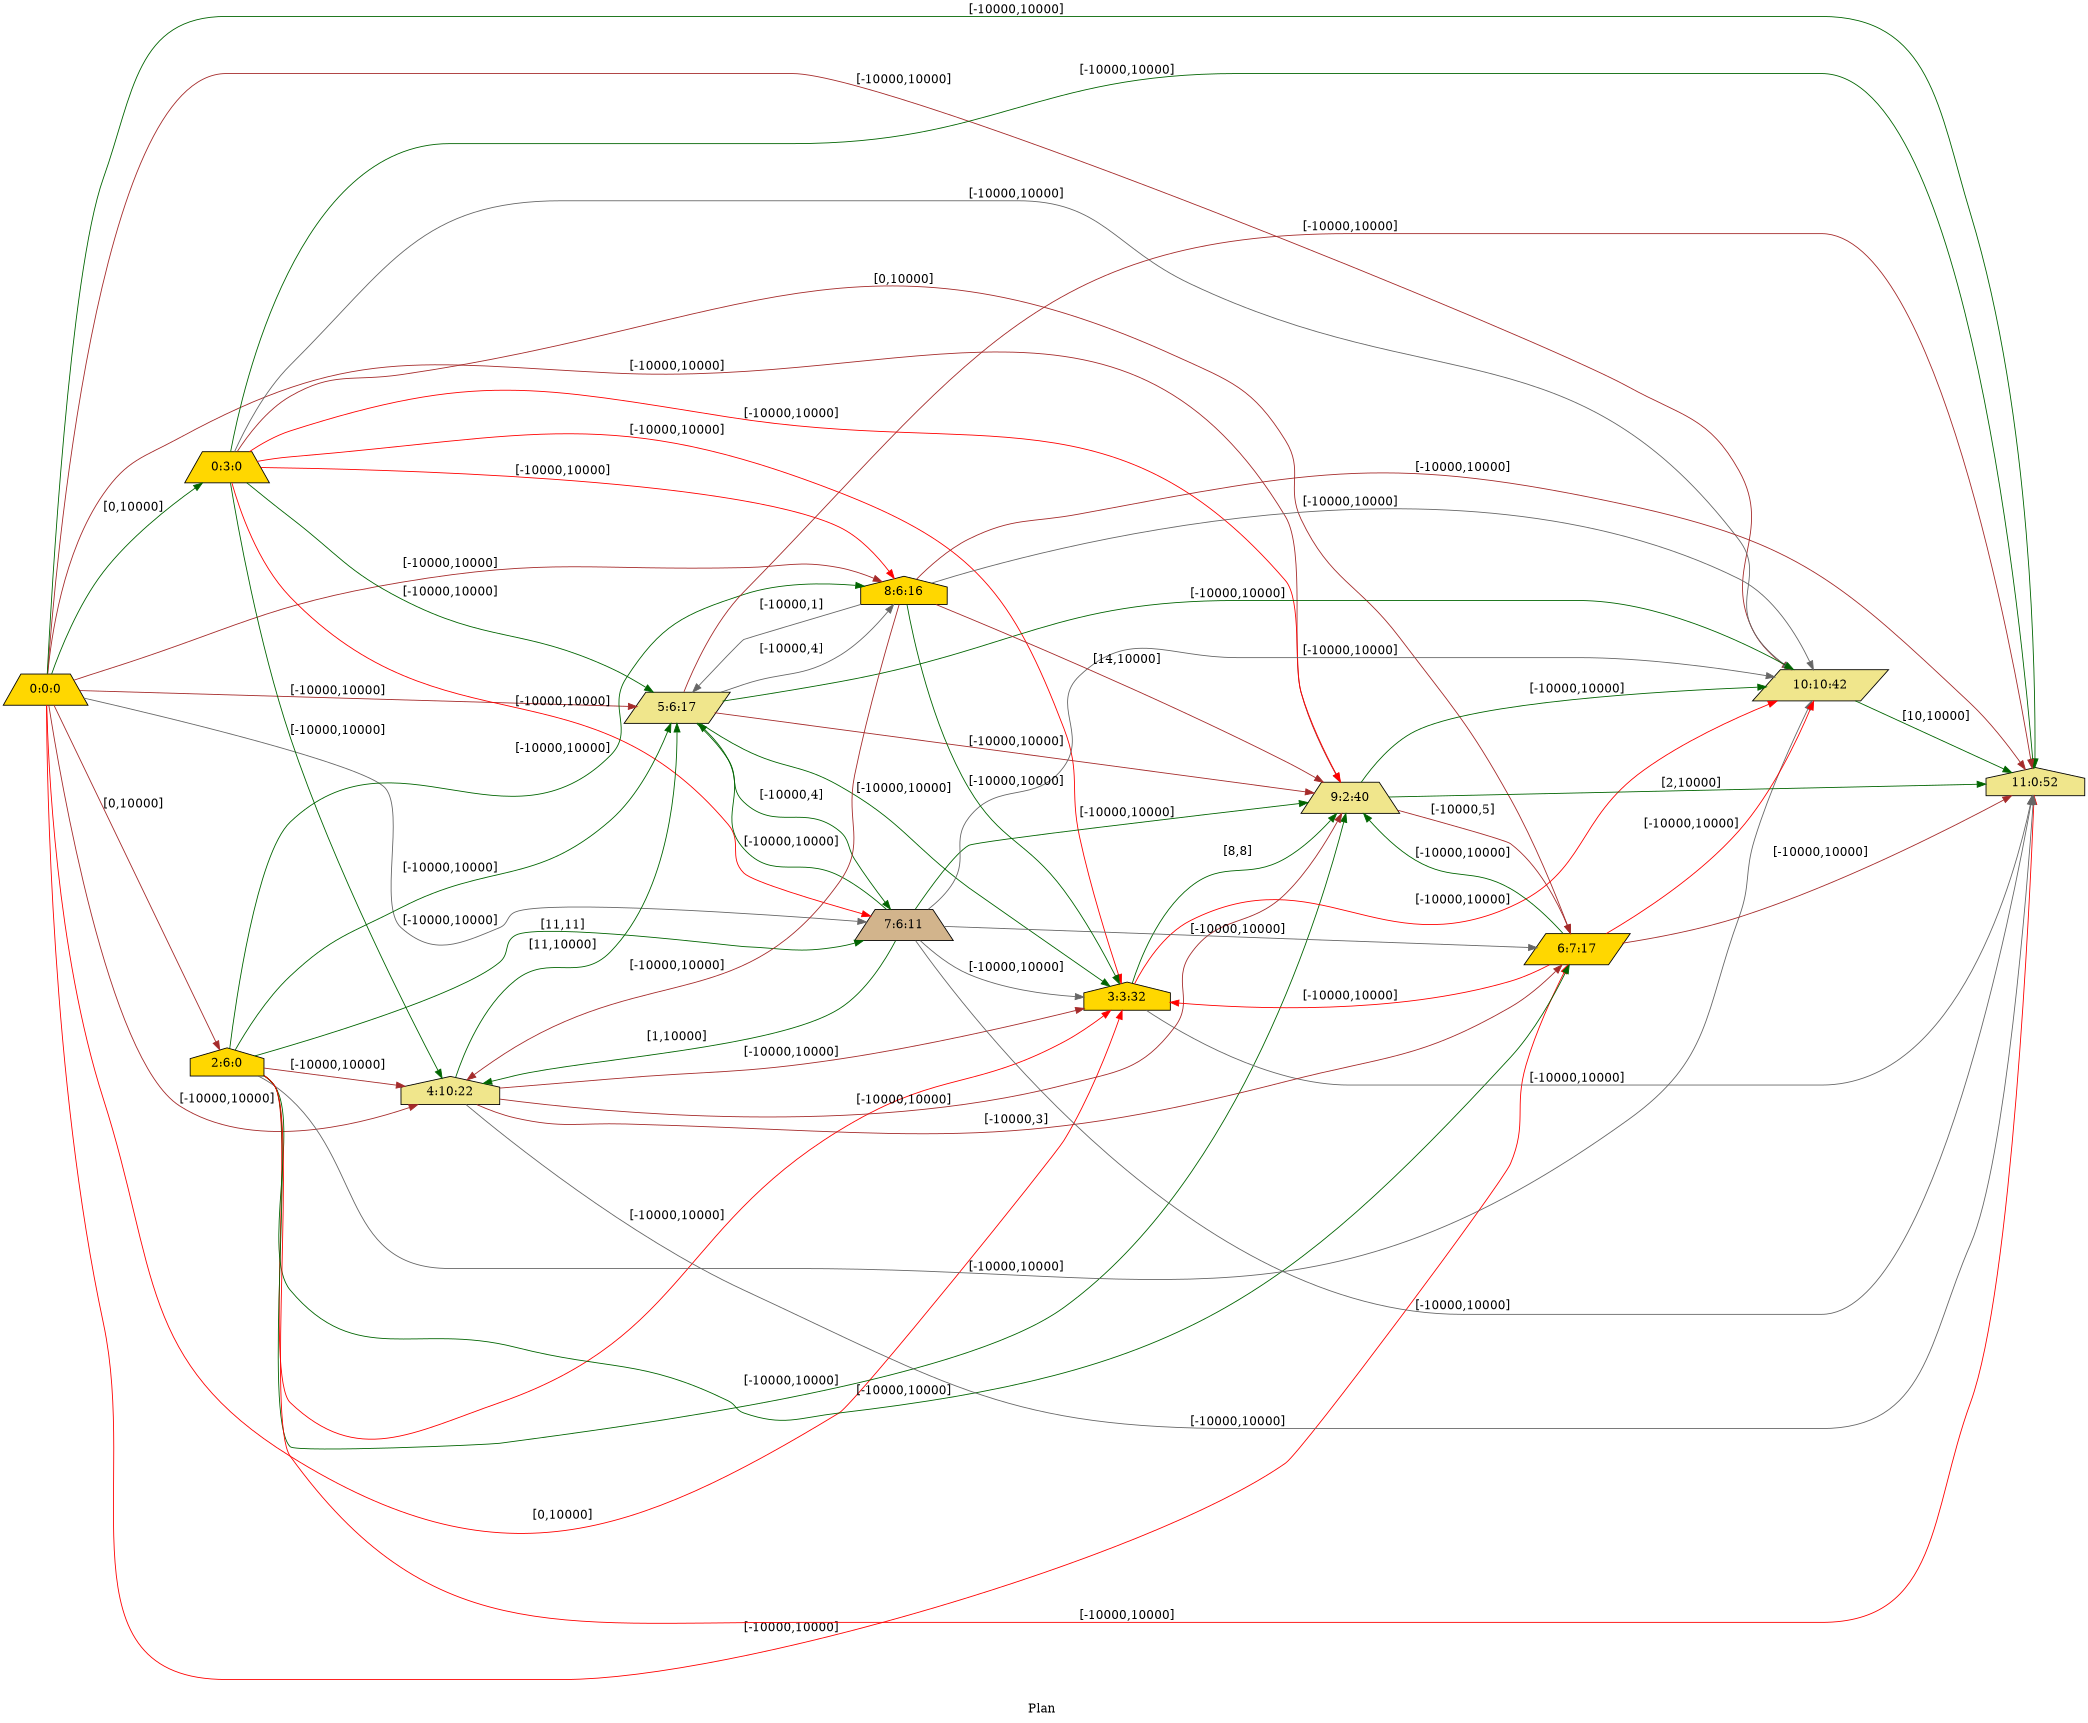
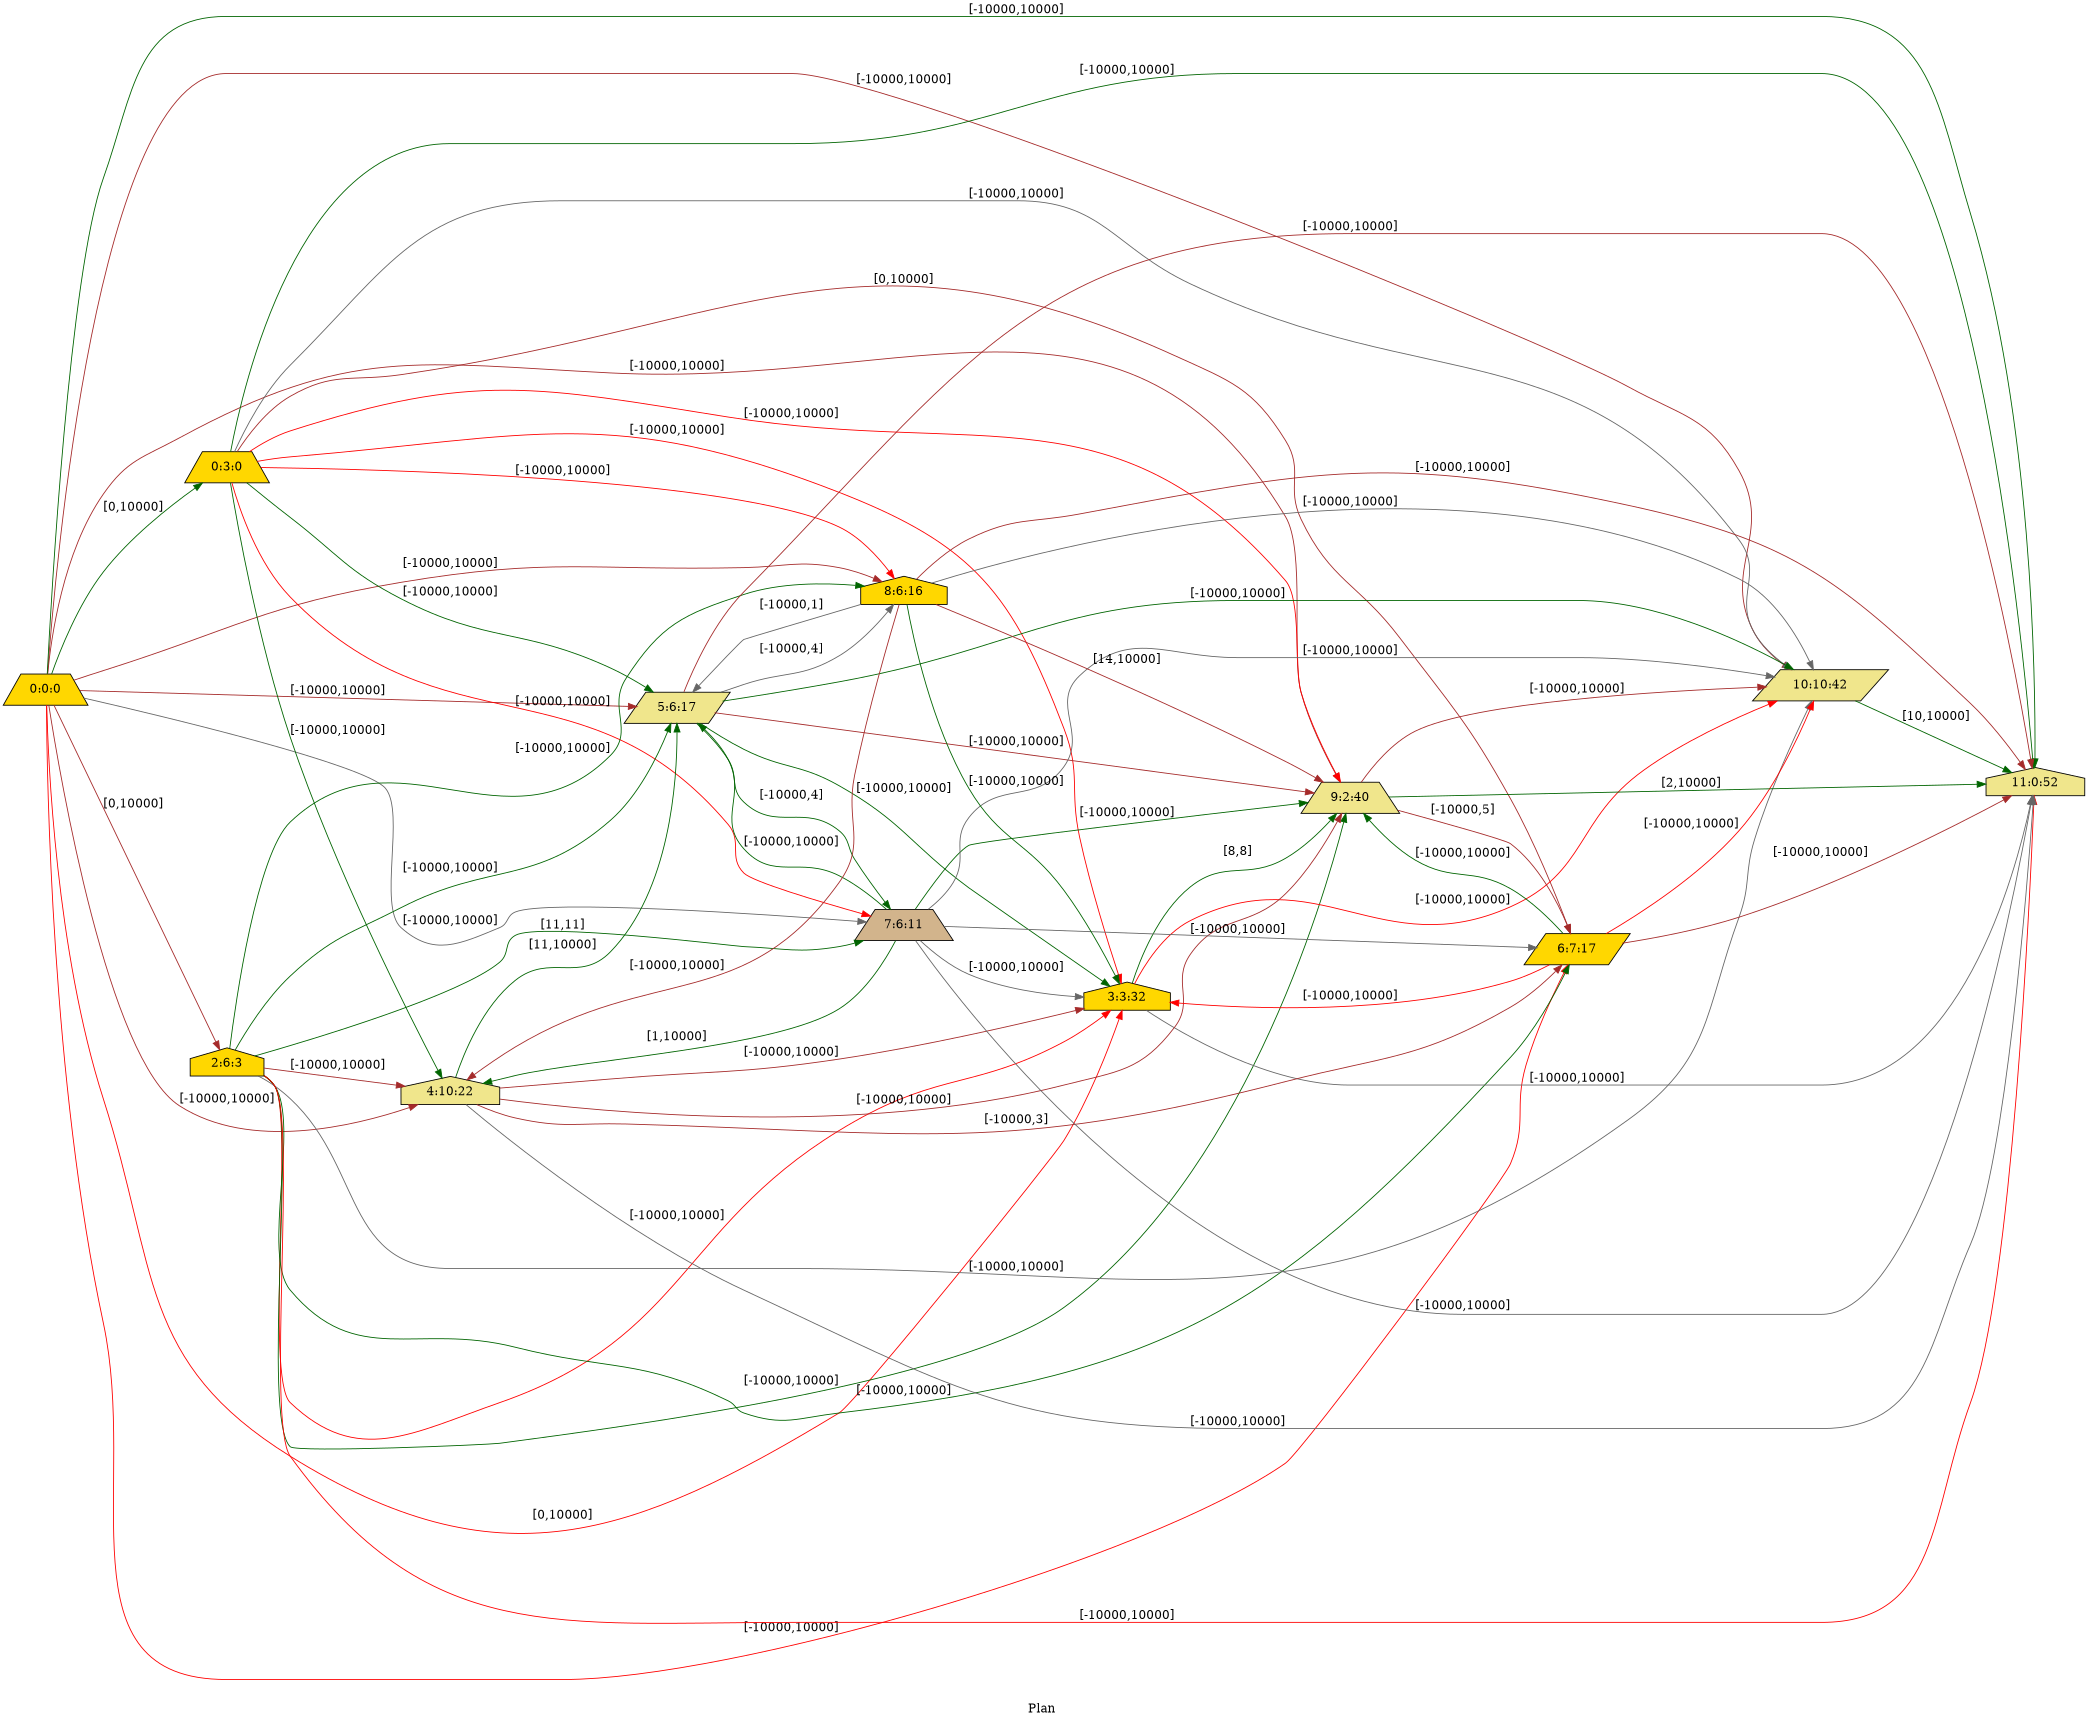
(1547, 703) -> (1547, 703)
(227, 1063) -> (227, 1063)
